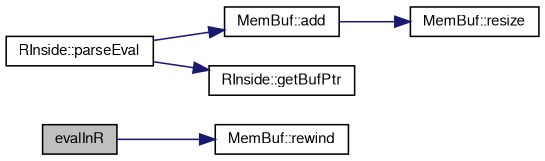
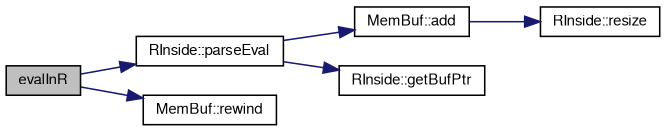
(475, 22) -> (600, 22)
none -> (100, 71)
